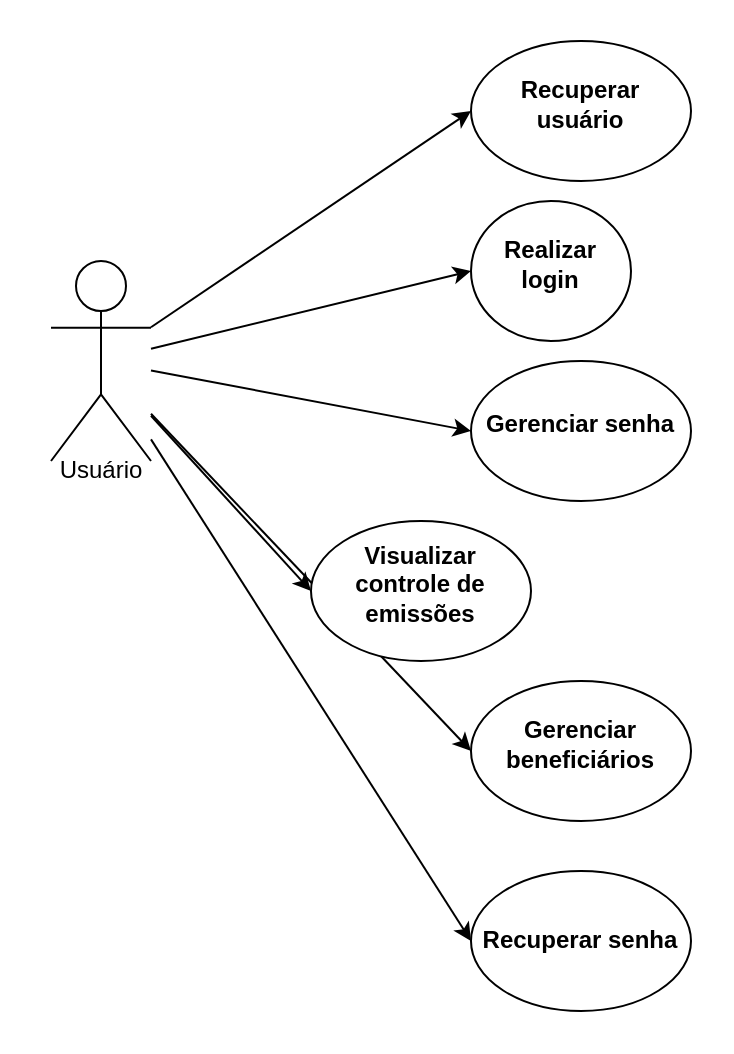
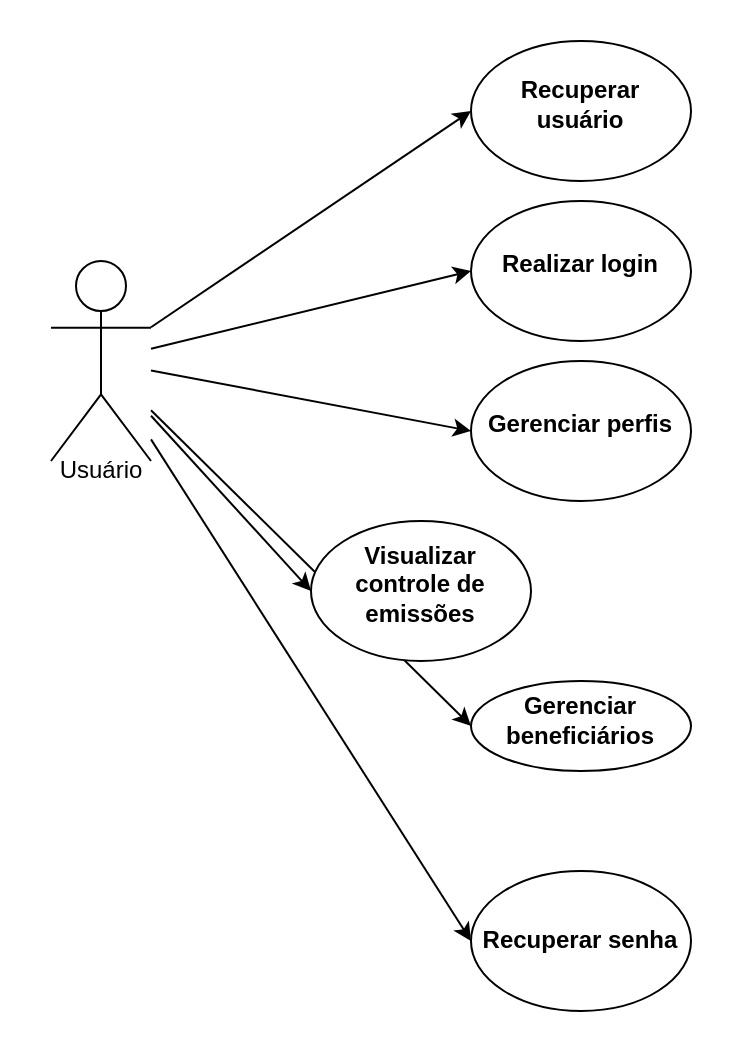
(551, 271) -> (581, 271)
(581, 431) -> (581, 431)
(581, 751) -> (581, 726)
